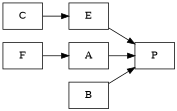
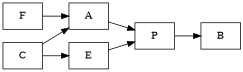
none -> (53, 38)
(119, 77) -> (184, 36)
